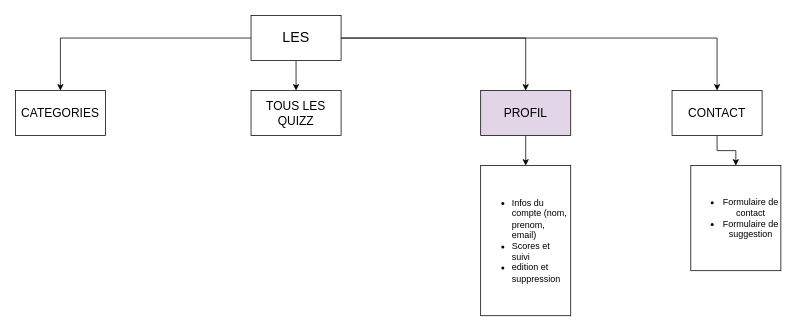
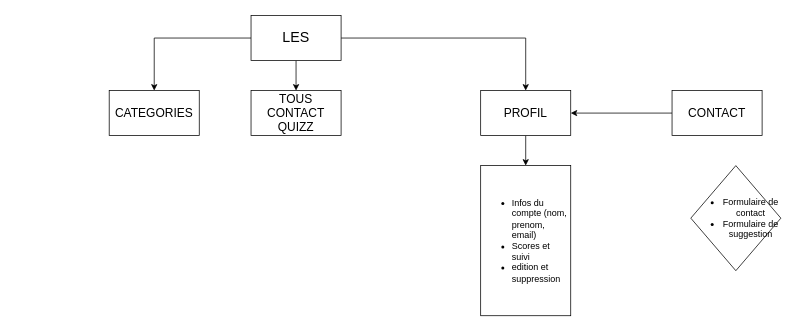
(716, 38) -> none
(60, 113) -> (154, 113)
(296, 113) -> (296, 113)
(525, 113) -> (525, 113)
(730, 150) -> (577, 113)
(735, 218) -> (735, 218)
